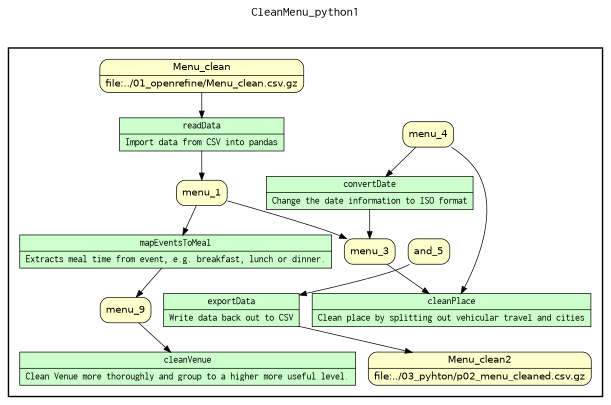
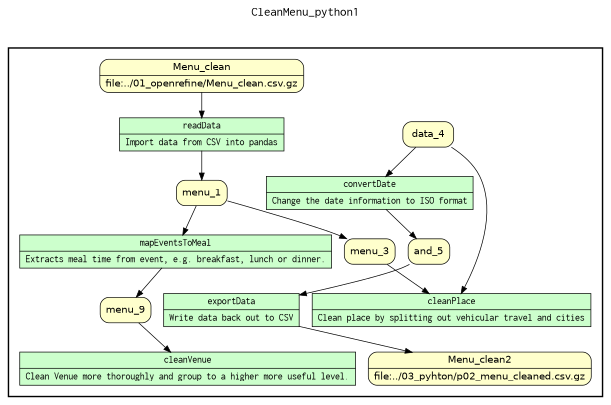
(428, 134) -> (428, 134)
(370, 220) -> (398, 221)
